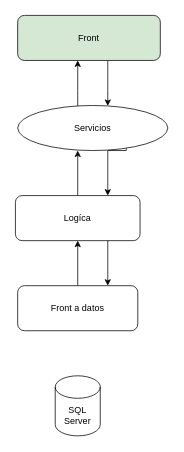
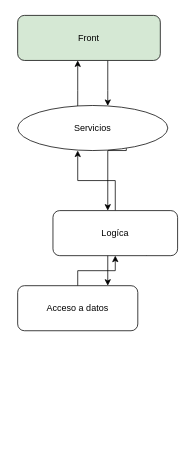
(78, 218) -> (115, 233)
(78, 308) -> (78, 308)
(78, 405) -> none
